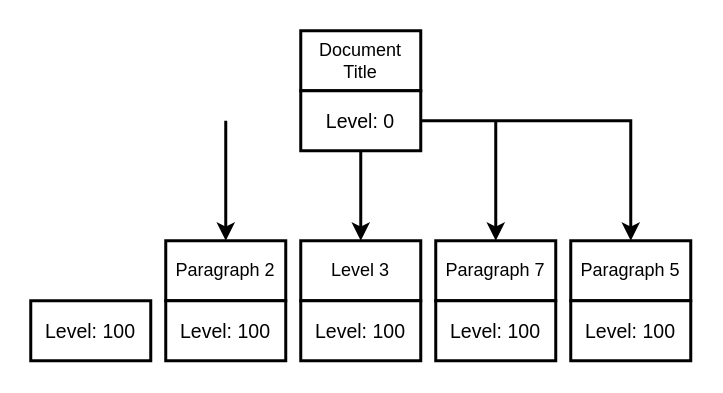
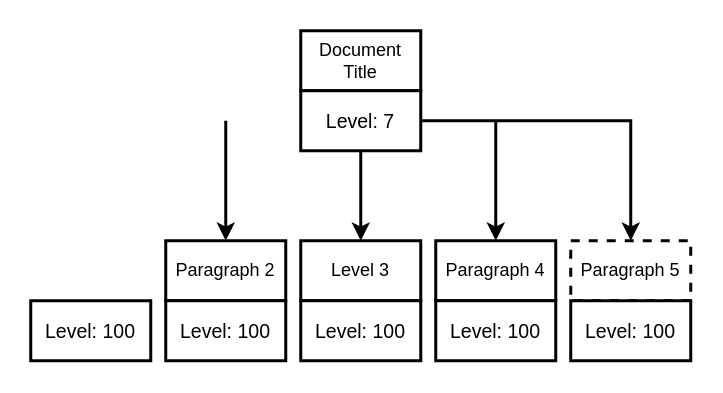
(361, 121) -> (361, 121)
(496, 271) -> (496, 271)
(631, 271) -> (631, 271)
